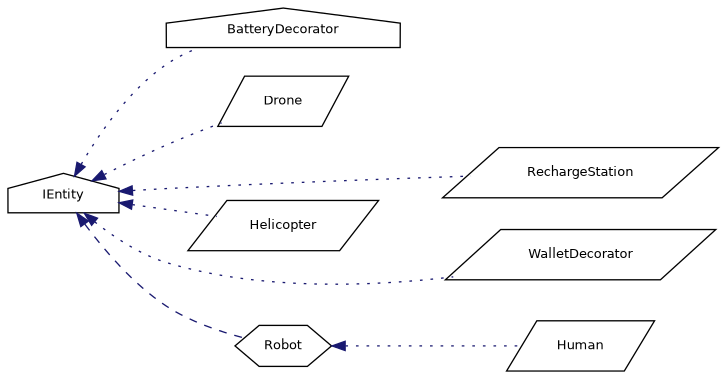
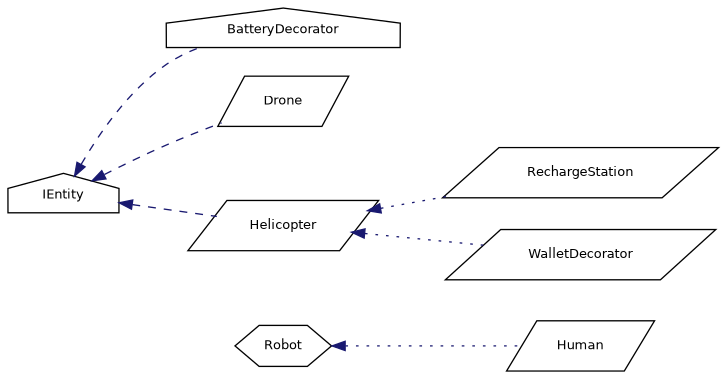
(130, 96) -> (130, 96)
(162, 147) -> (162, 147)
(302, 182) -> (415, 202)
(175, 211) -> (175, 211)
(268, 281) -> (426, 240)
(153, 297) -> none
